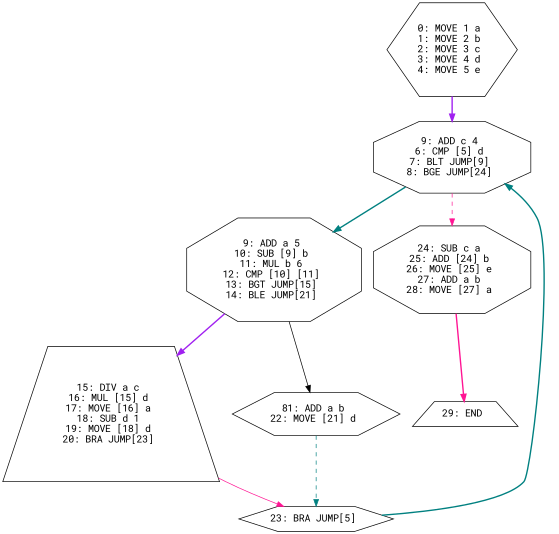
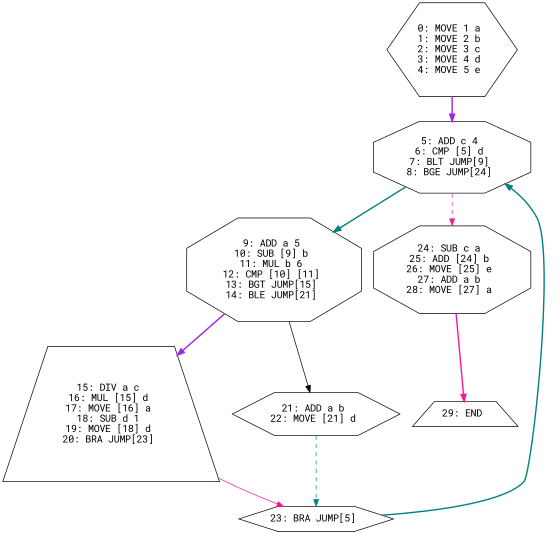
(452, 157) -> (452, 157)
(316, 414) -> (316, 414)
